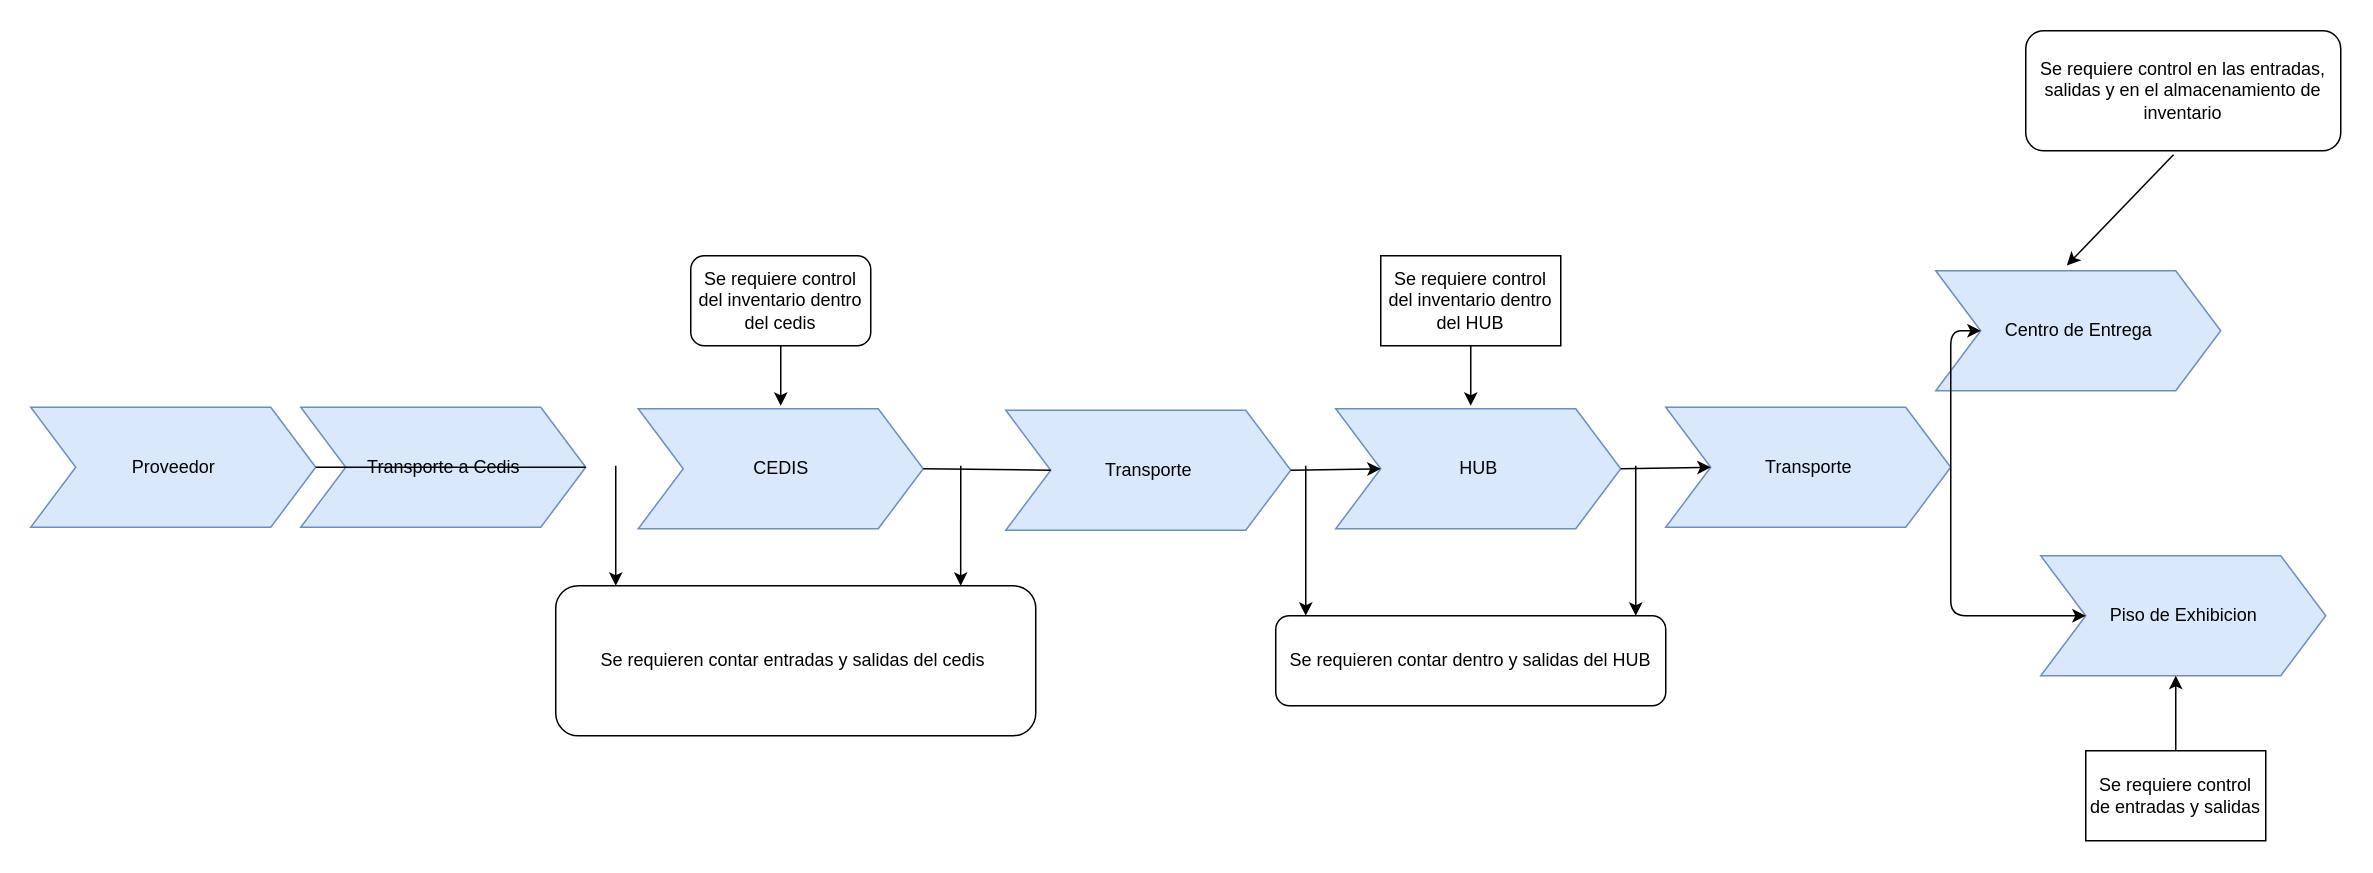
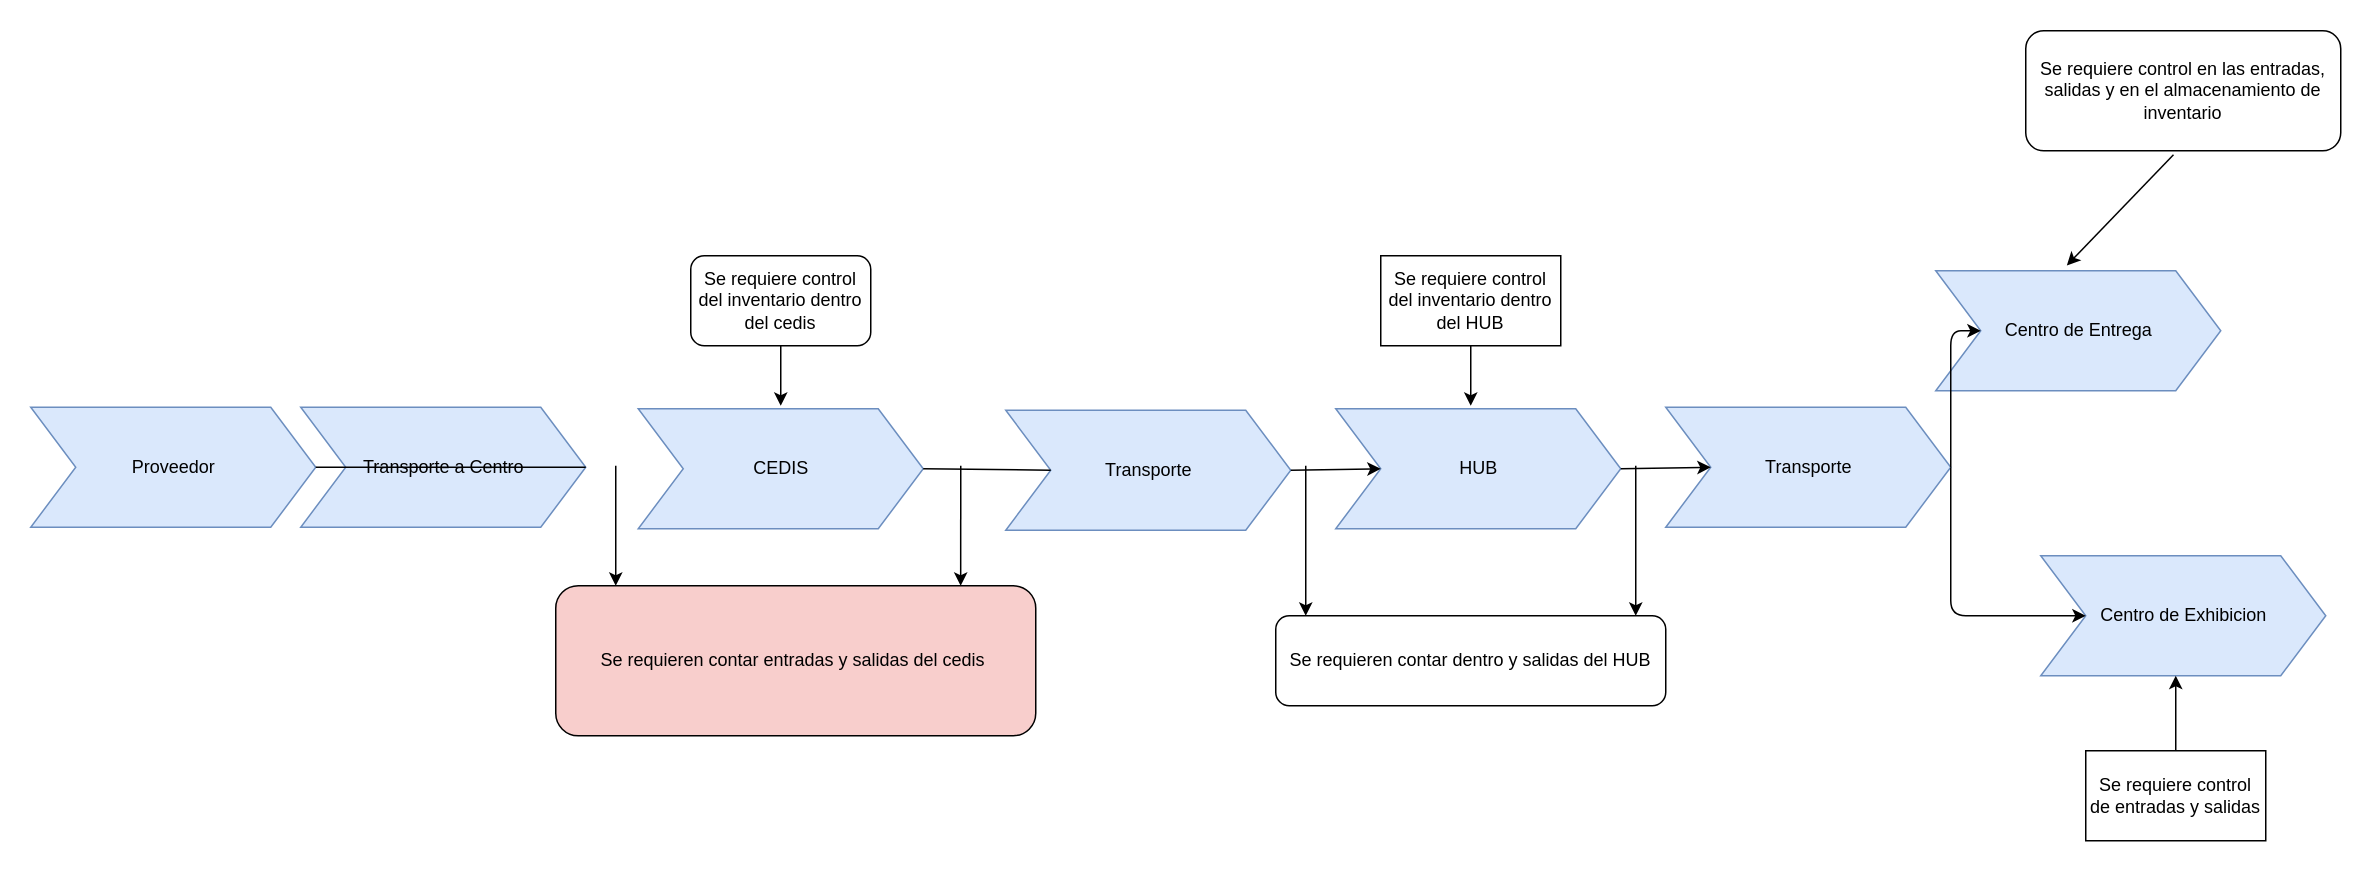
(444, 467) -> (444, 467)
(2184, 616) -> (2184, 616)
(796, 661) -> (796, 661)
